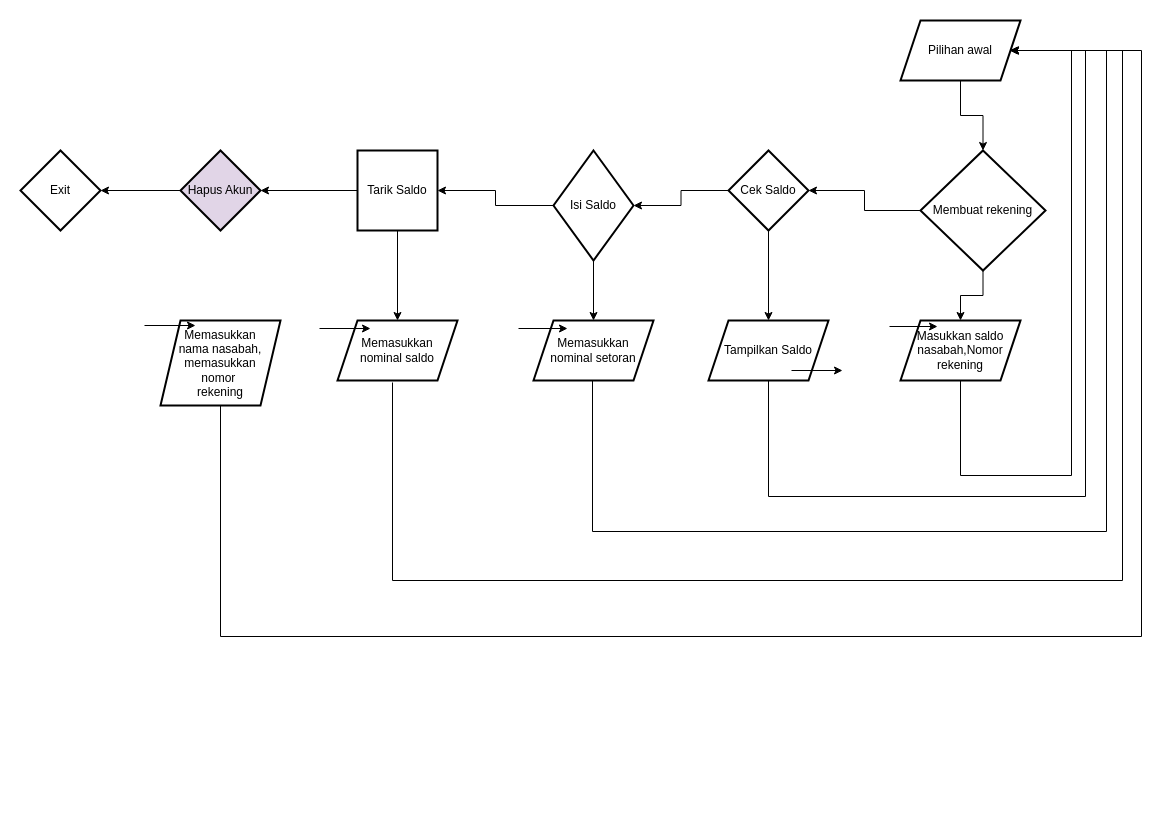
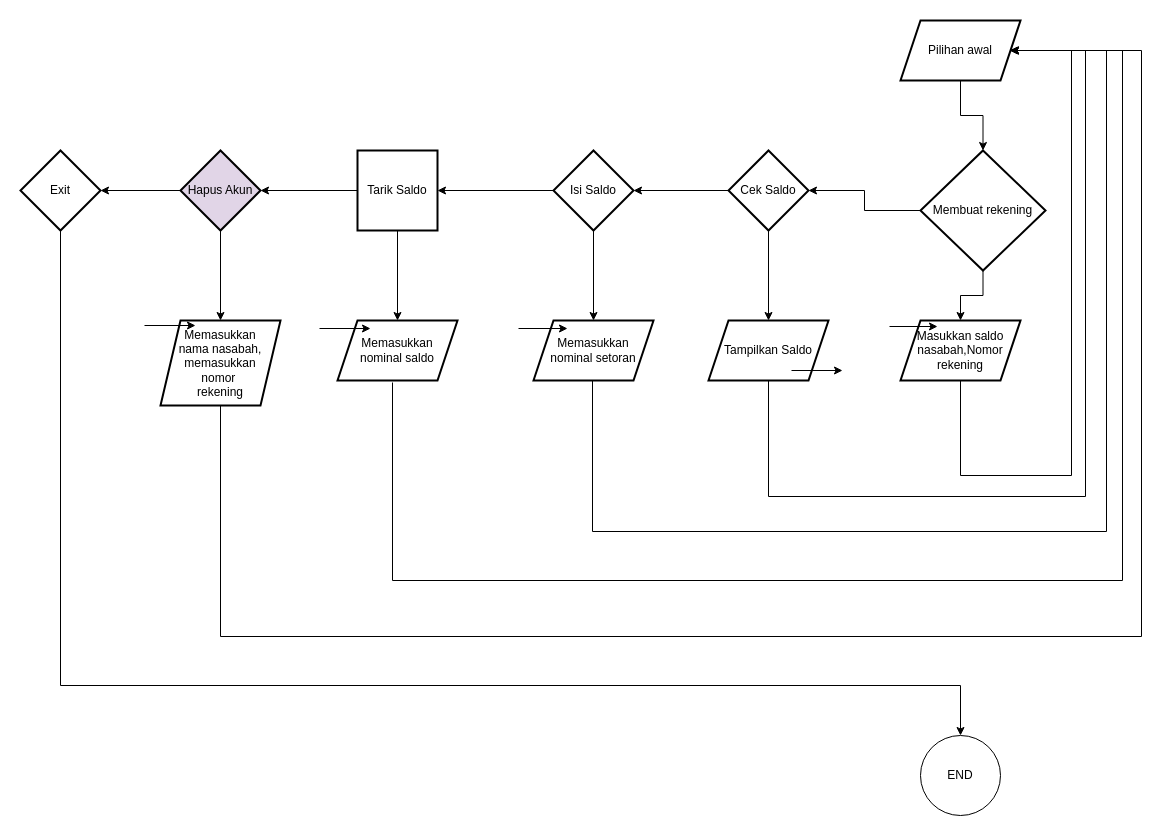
(594, 206) -> (594, 191)
none -> (221, 272)
none -> (305, 686)
none -> (961, 776)
